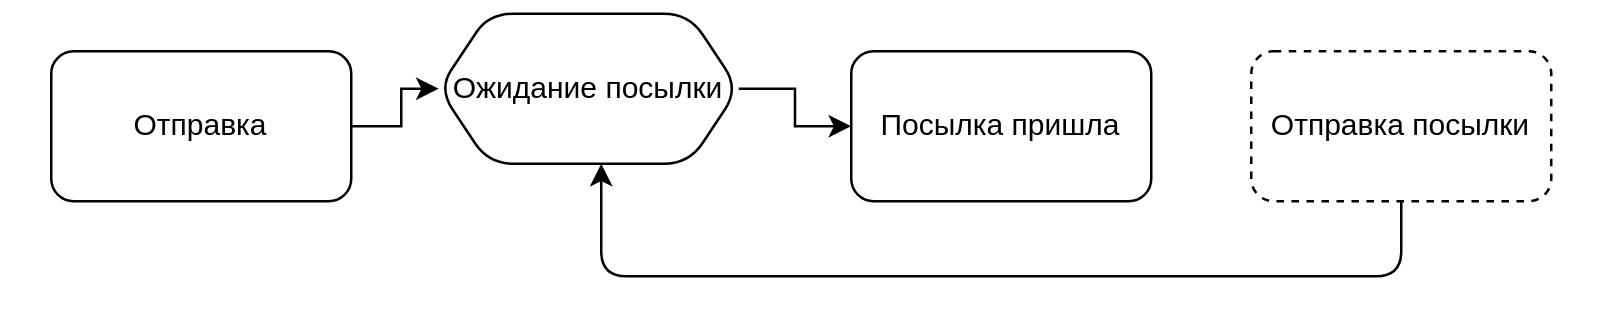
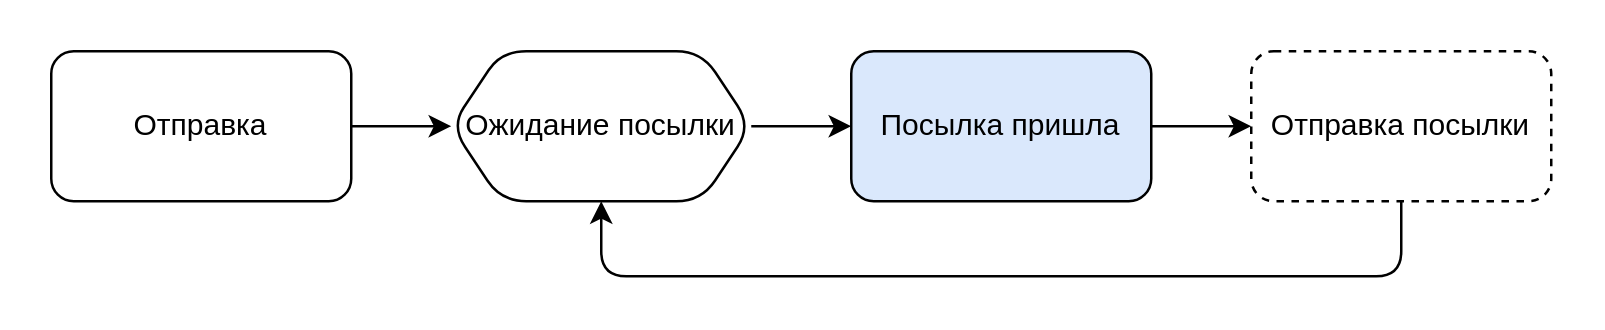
(589, 89) -> (601, 126)
(1001, 126) -> (1001, 126)
none -> (1193, 126)
